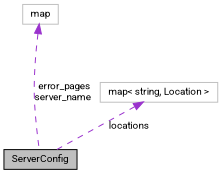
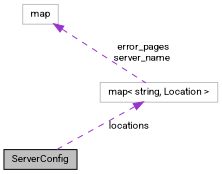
(34, 92) -> (104, 56)
